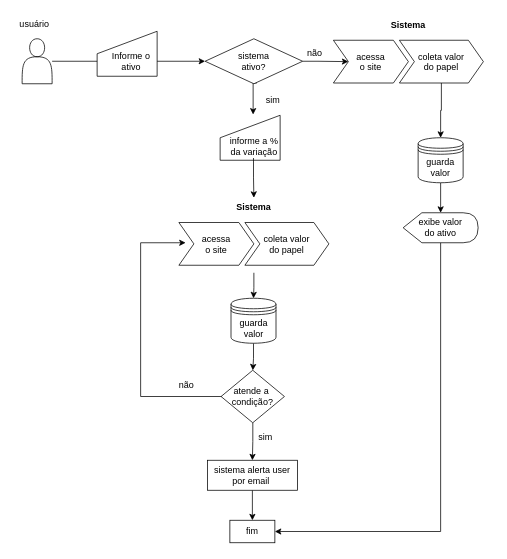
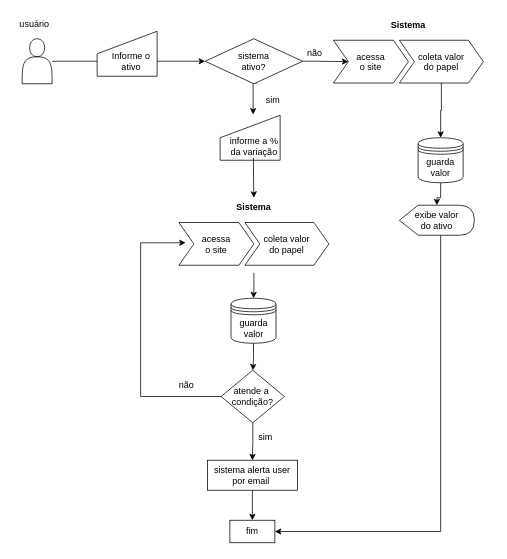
(441, 228) -> (437, 220)
